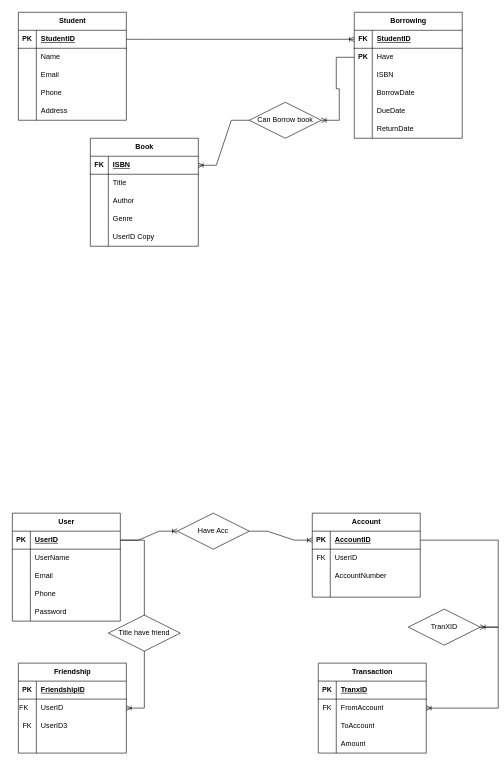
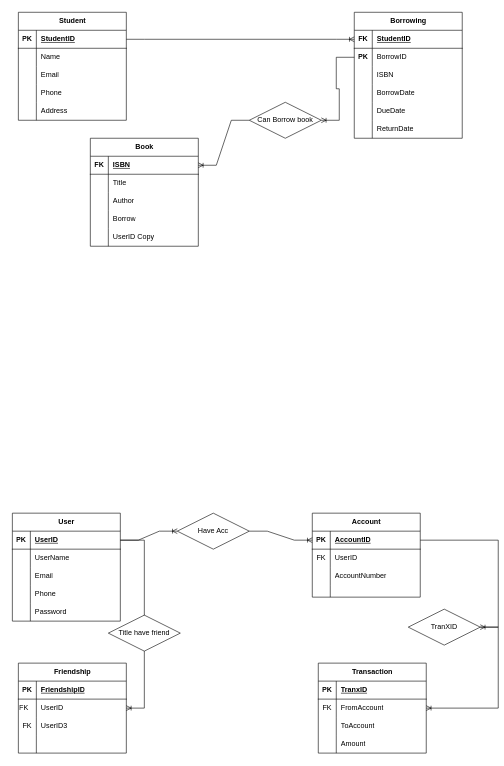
(385, 57) -> (393, 57)
(123, 219) -> (125, 219)
